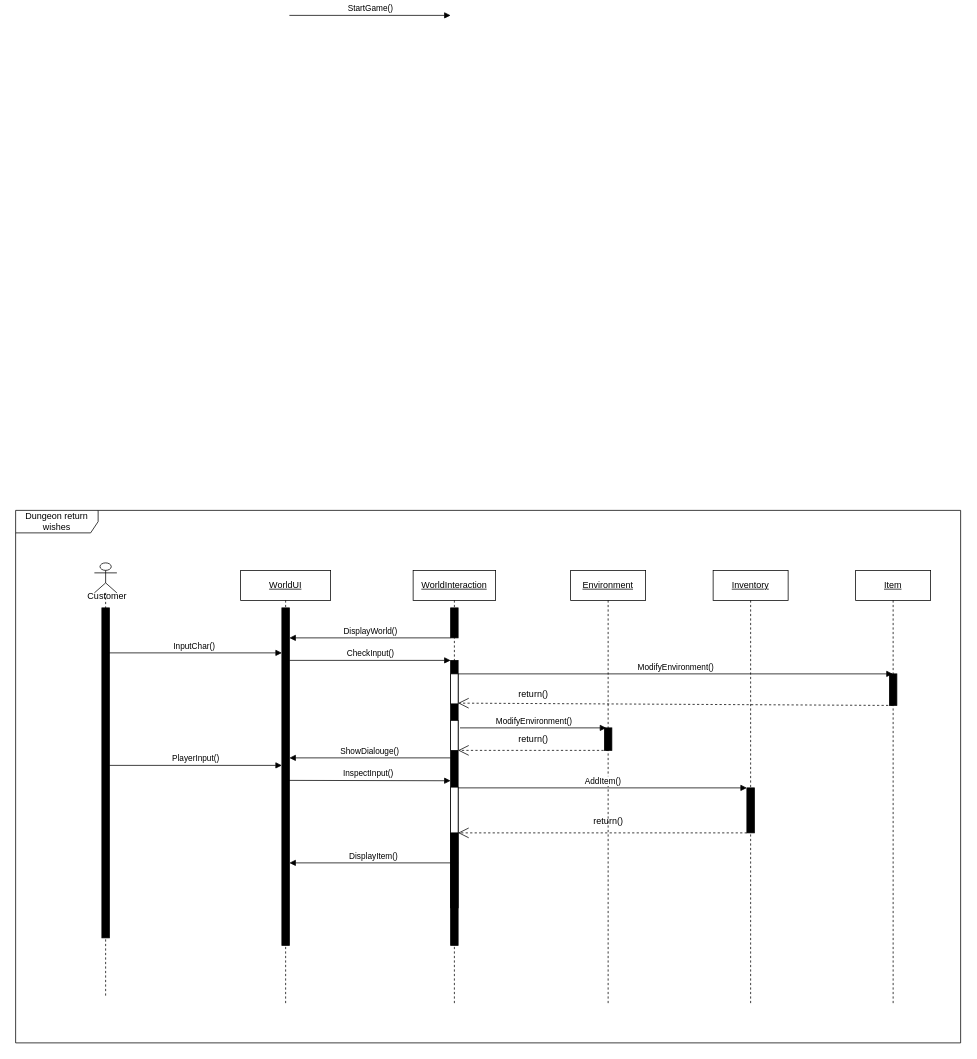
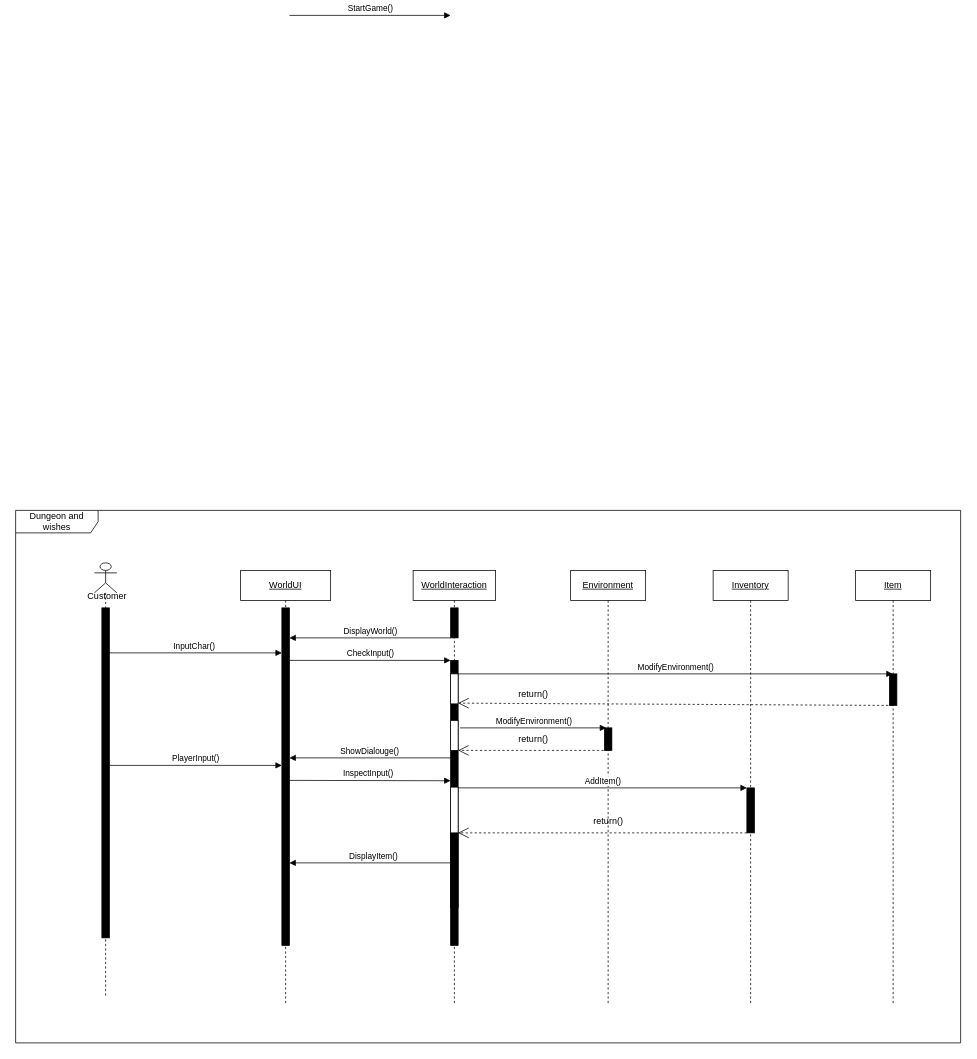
(57, 522) -> (57, 522)
